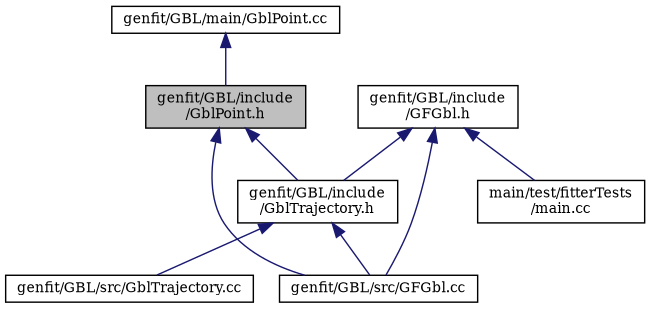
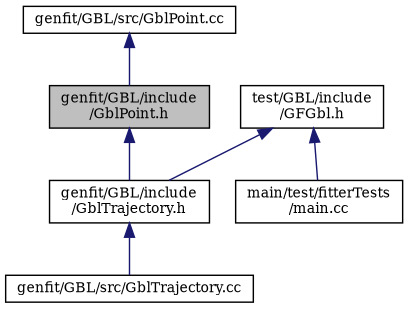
(226, 20) -> (129, 20)
(438, 107) -> (312, 107)
(379, 289) -> none
